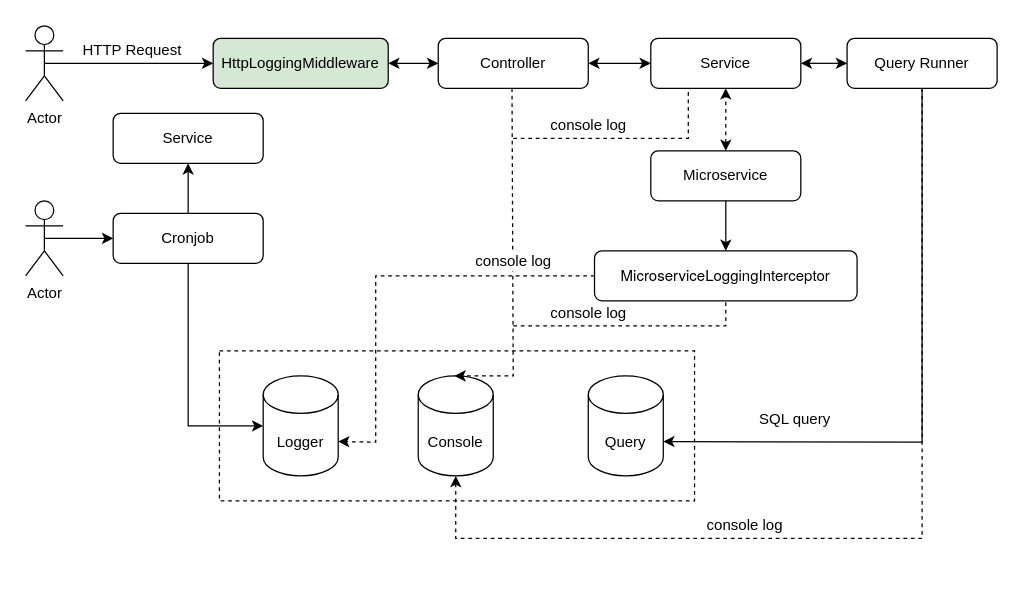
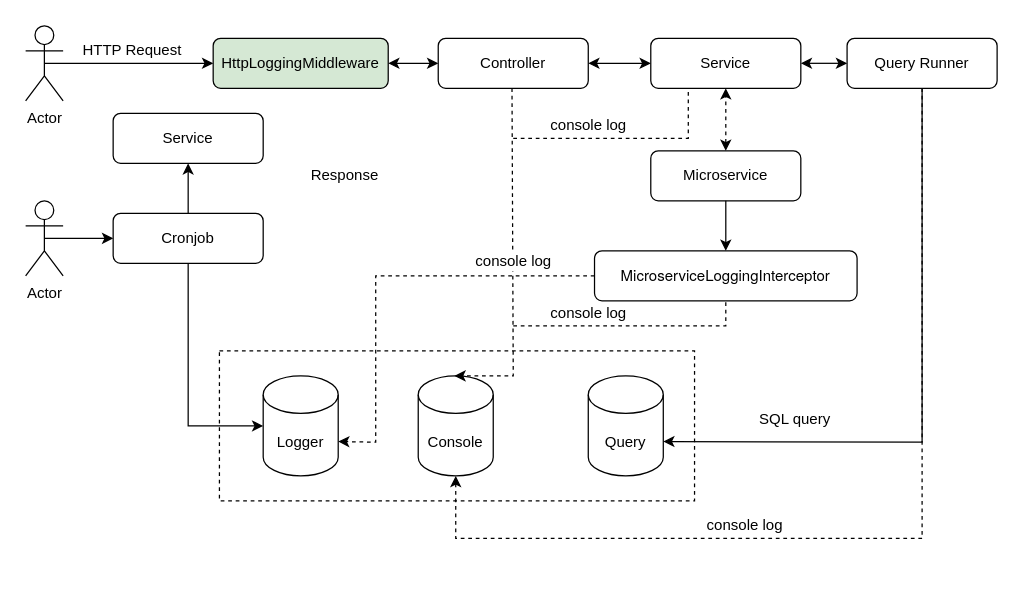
none -> (344, 176)
